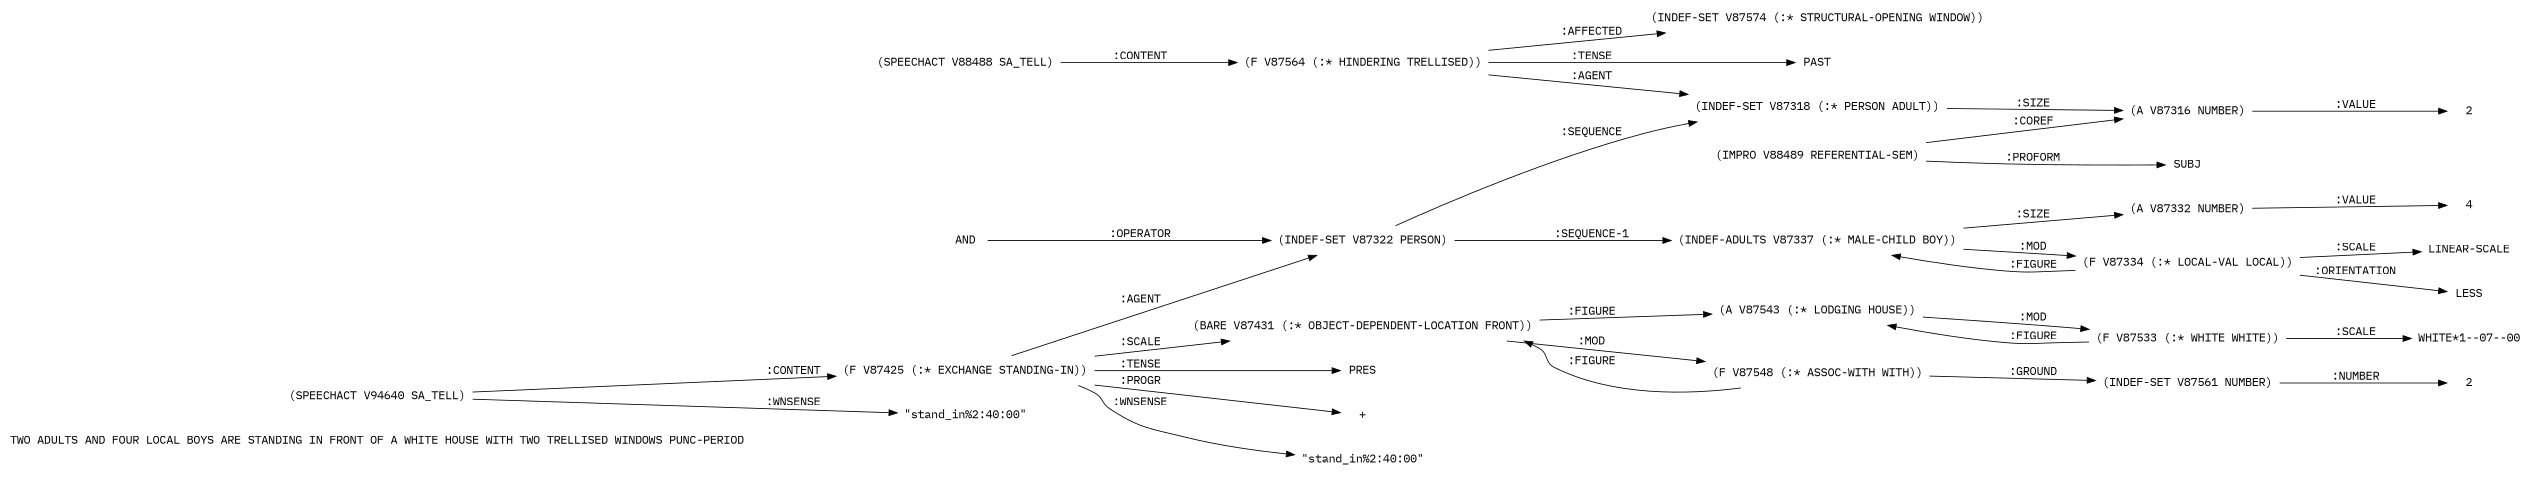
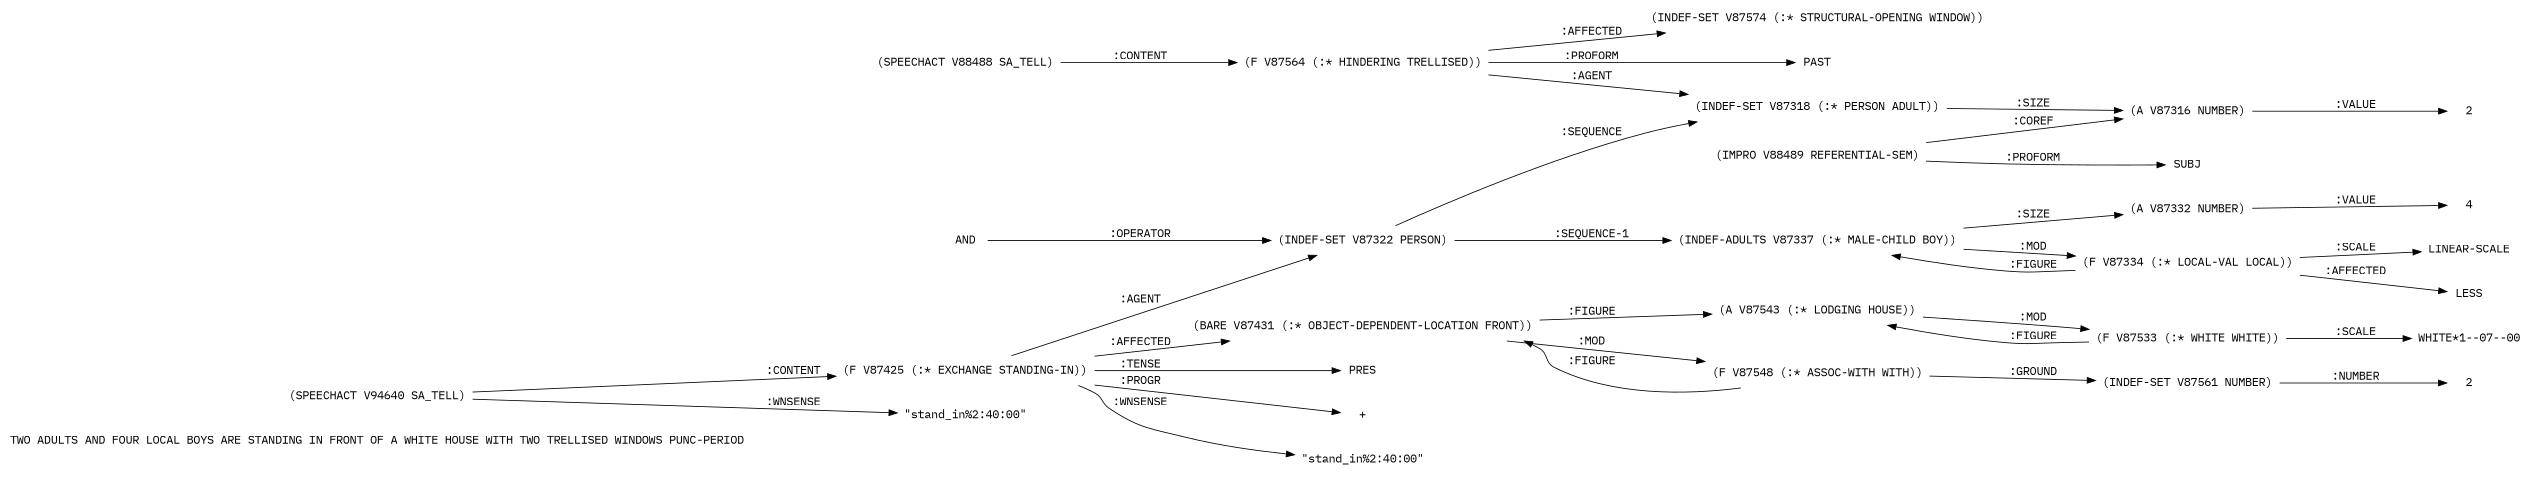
(1592, 56) -> (1592, 56)
(2356, 271) -> (2356, 271)
(1140, 342) -> (1140, 342)
